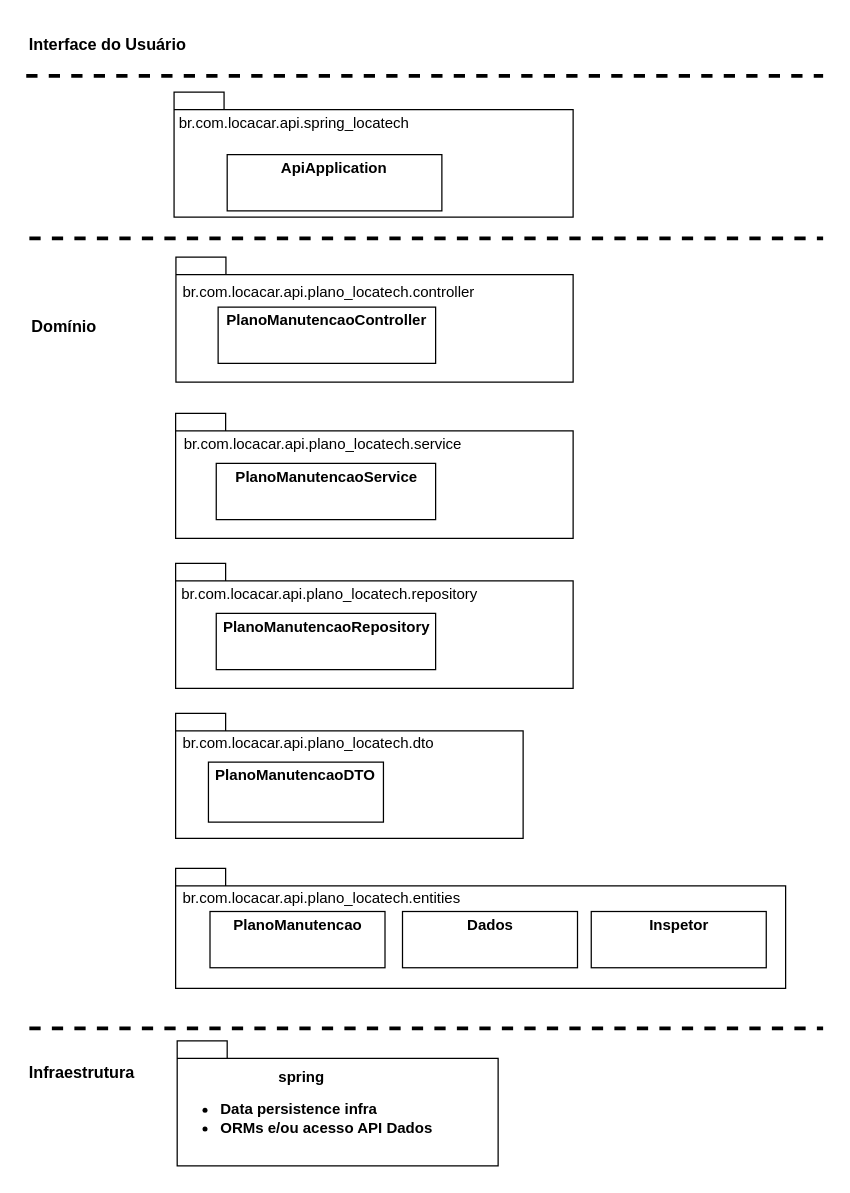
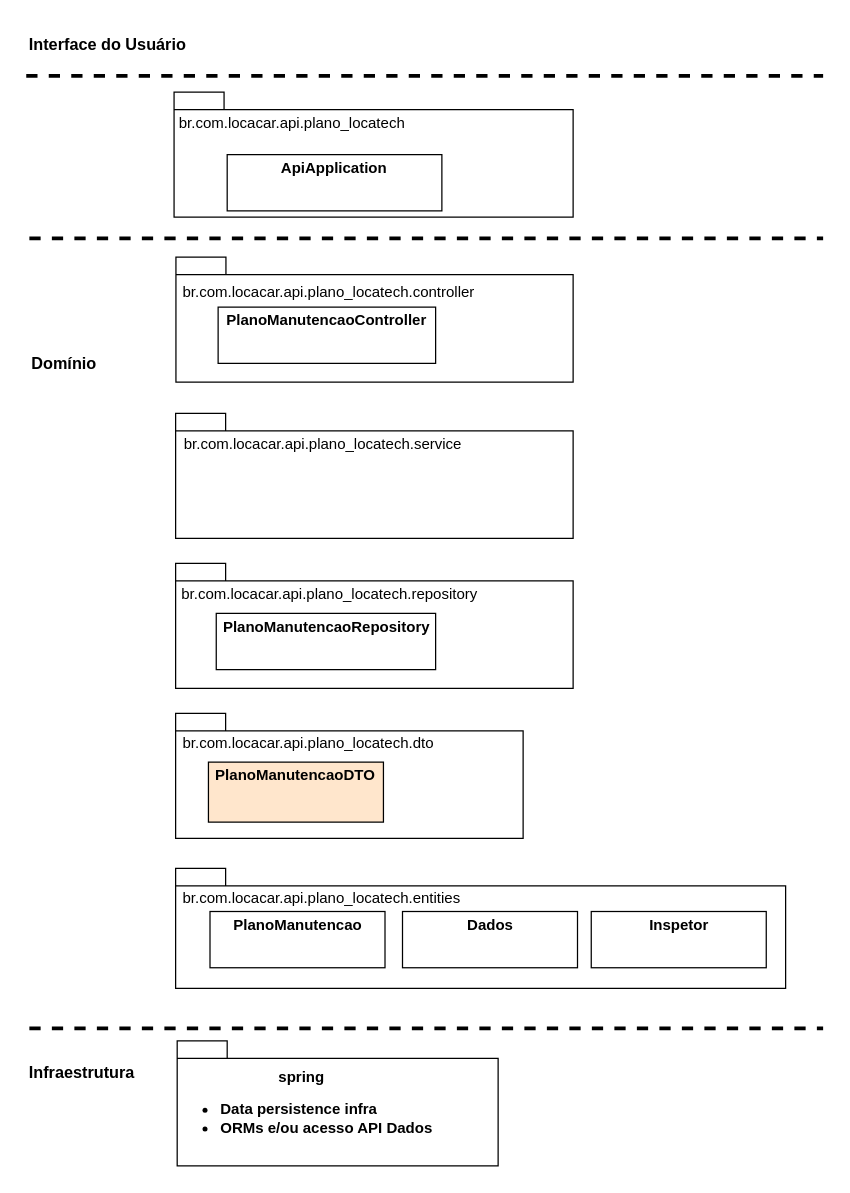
(307, 123) -> (302, 123)
(86, 326) -> (86, 363)
(326, 491) -> none
(296, 792) -> (296, 792)
